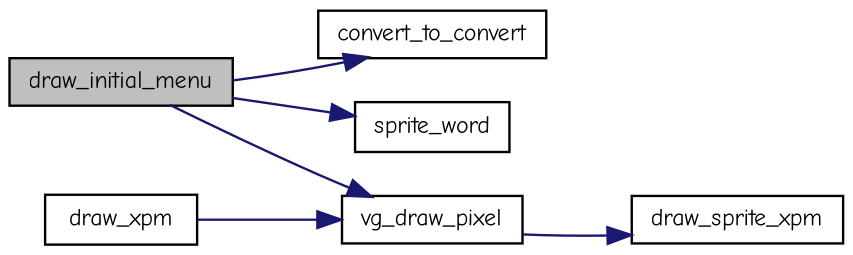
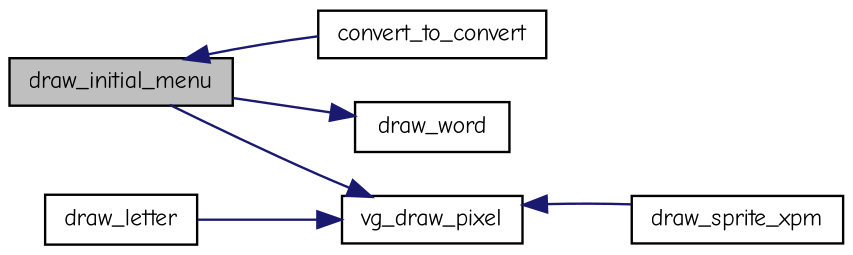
(289, 72) -> (263, 44)
(432, 127) -> (432, 127)
(121, 220) -> (121, 220)
(565, 236) -> (589, 204)
